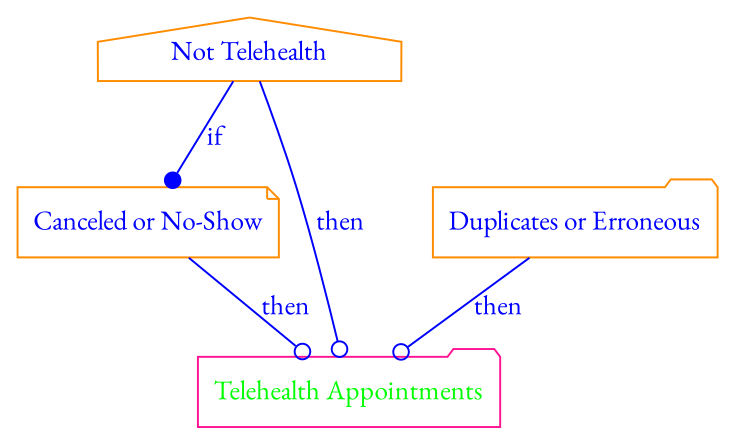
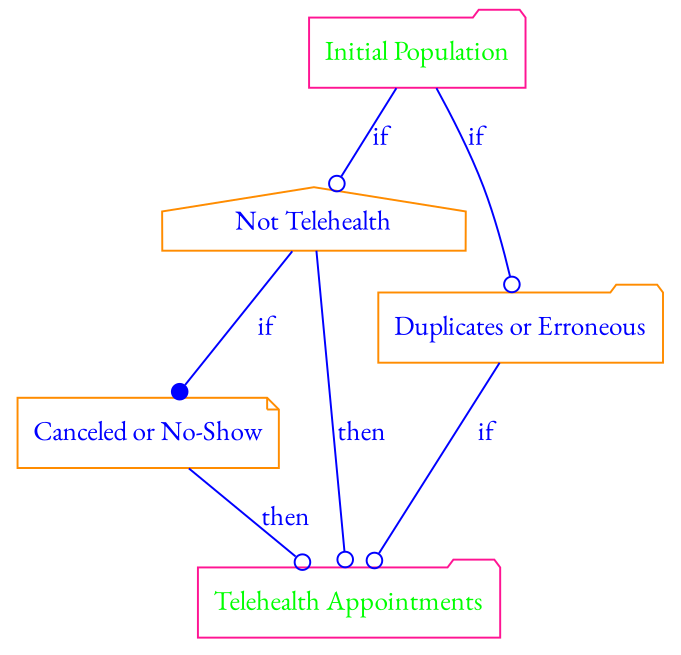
none -> (417, 53)
(498, 307) -> (487, 433)
